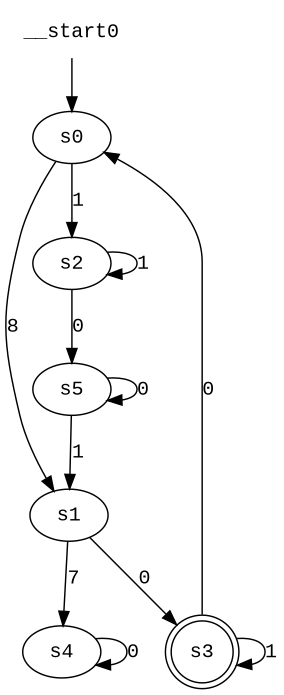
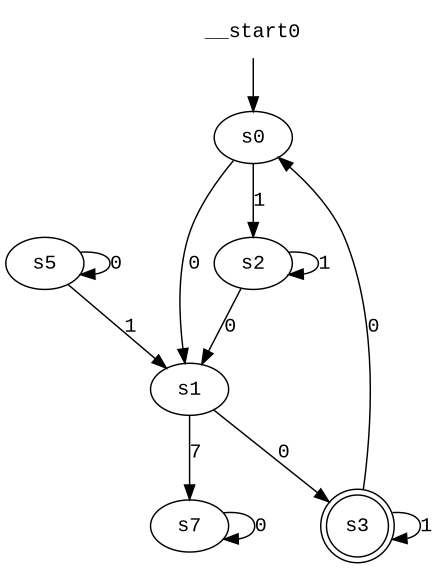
(72, 319) -> (225, 320)
(13, 326) -> (195, 263)
(62, 652) -> (190, 526)
